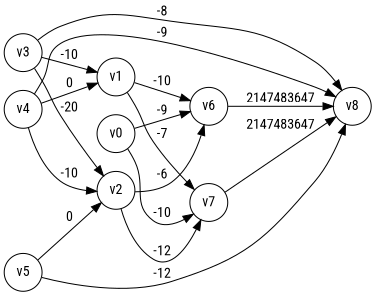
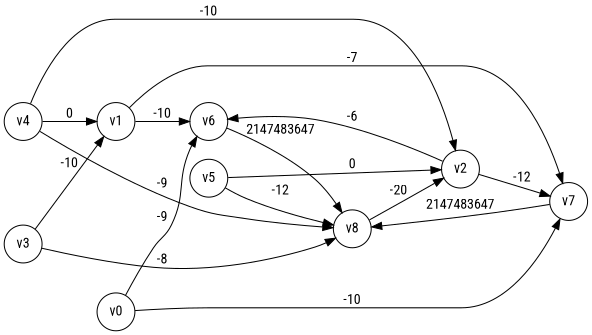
(63, 120) -> (402, 202)
